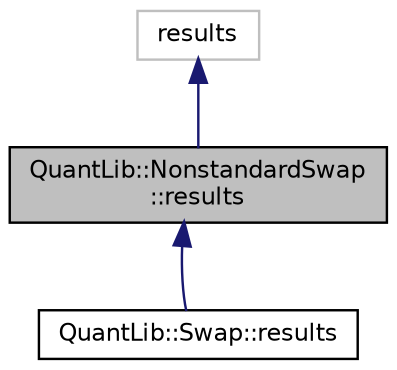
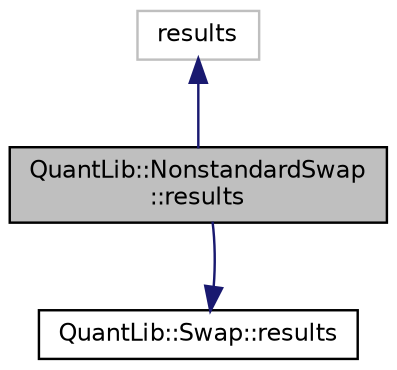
(182, 279) -> (215, 254)
